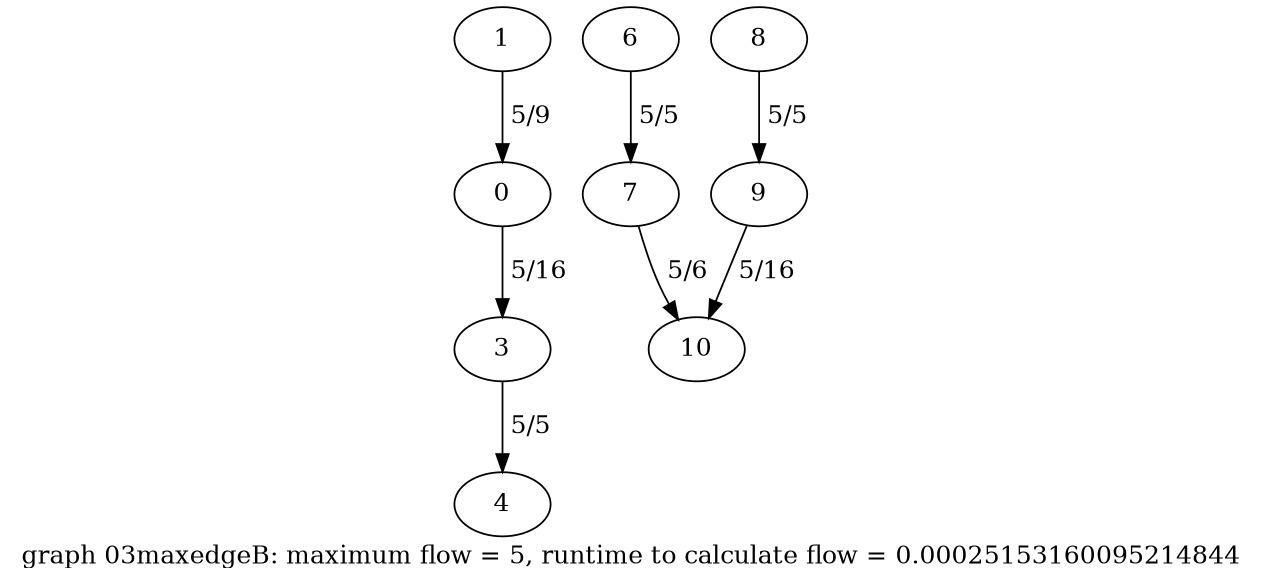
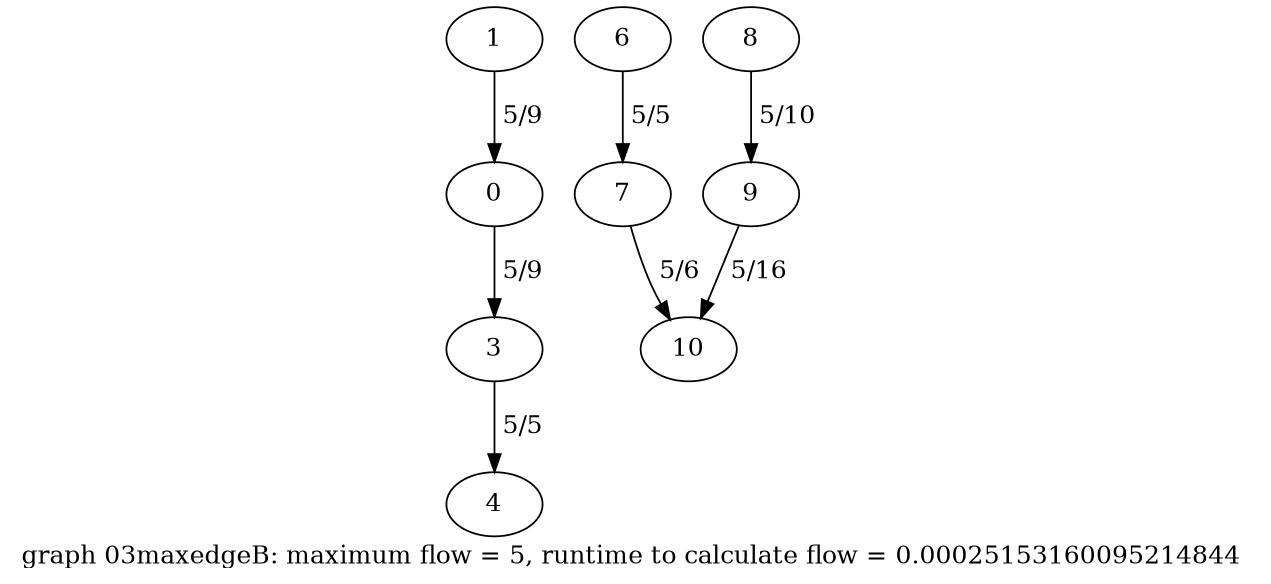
(788, 117) -> (788, 117)
(539, 272) -> (523, 272)
